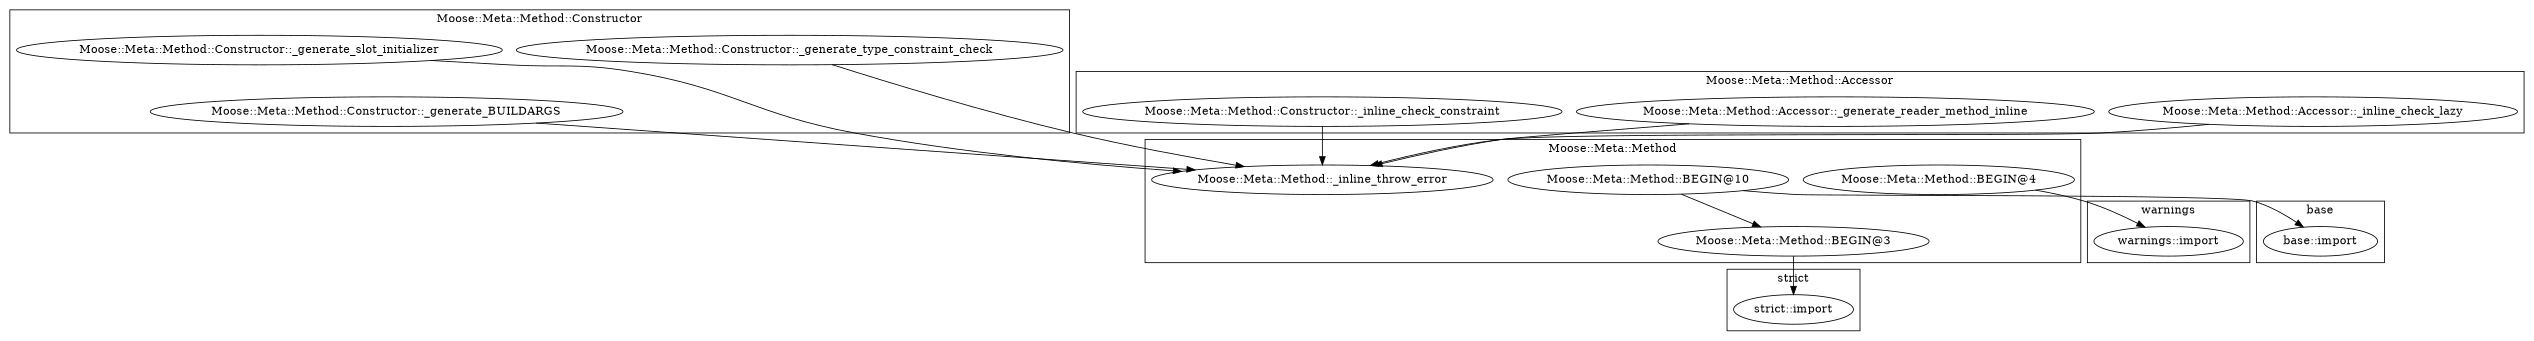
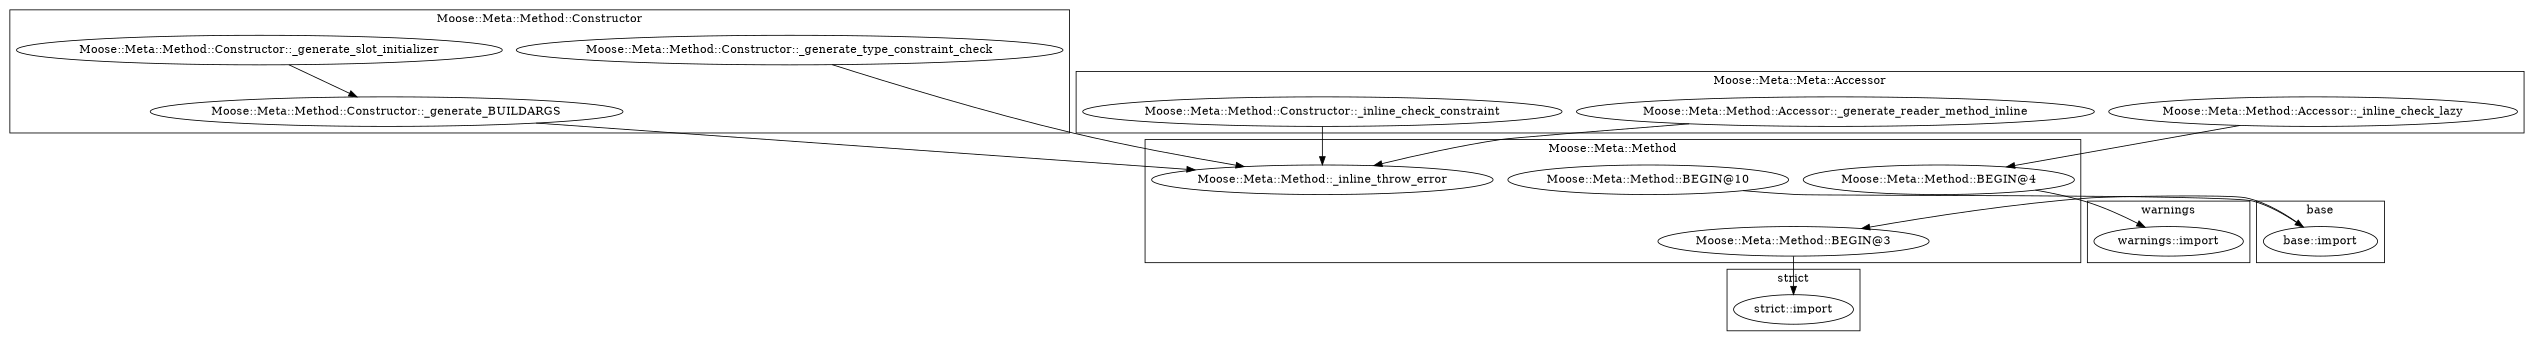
(1800, 81) -> (1800, 81)
(800, 120) -> (319, 79)
(1793, 135) -> (2127, 145)
(1717, 209) -> (2045, 202)
